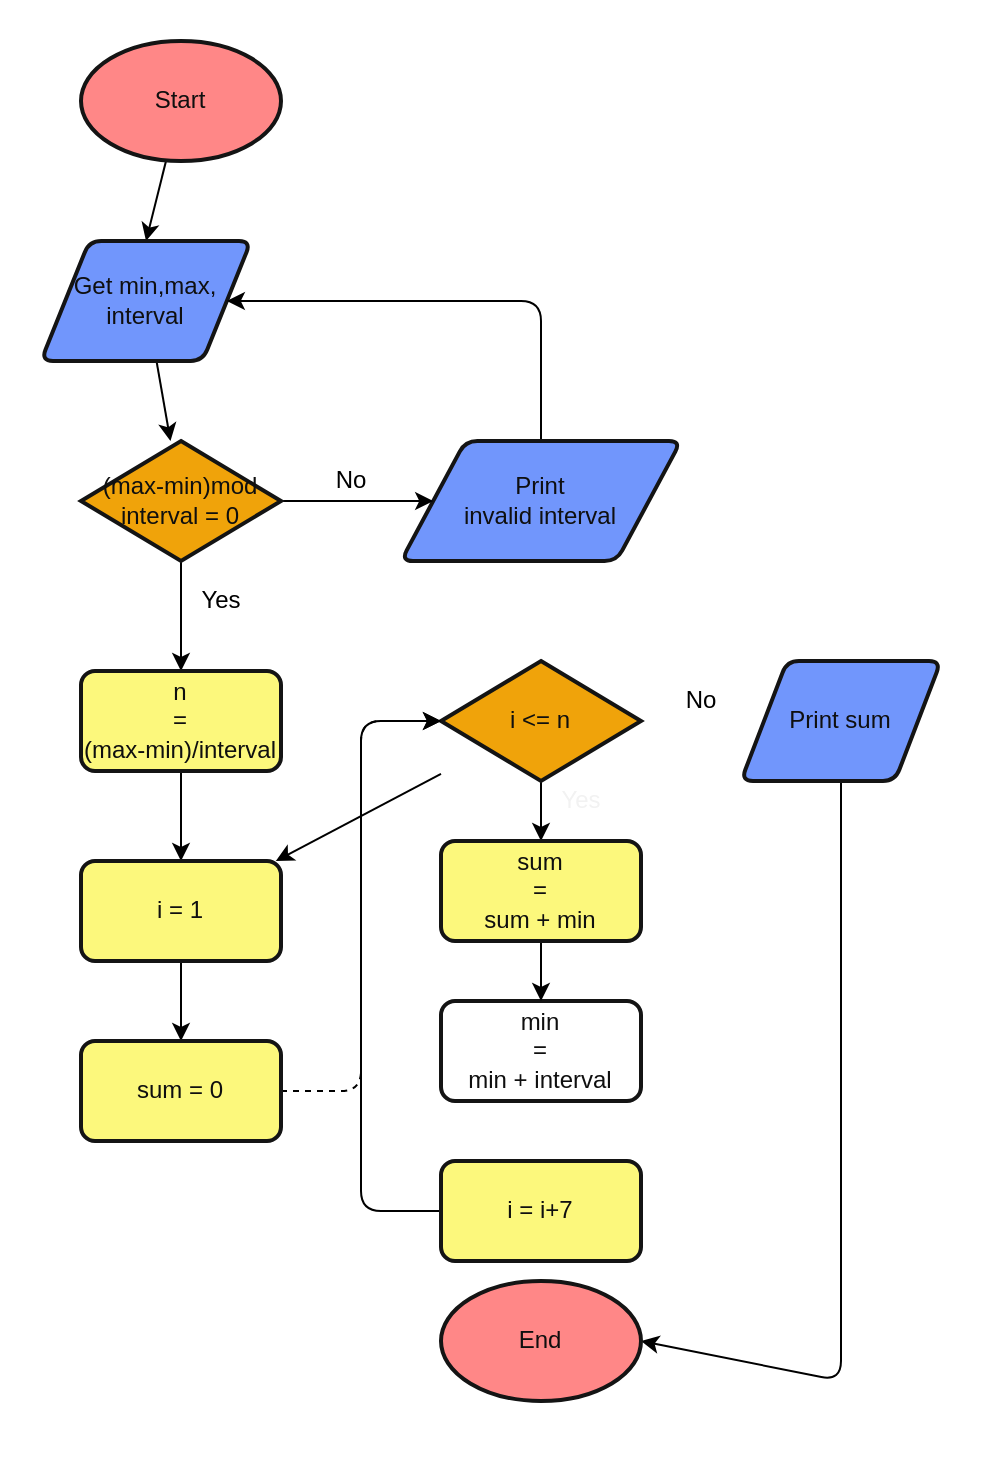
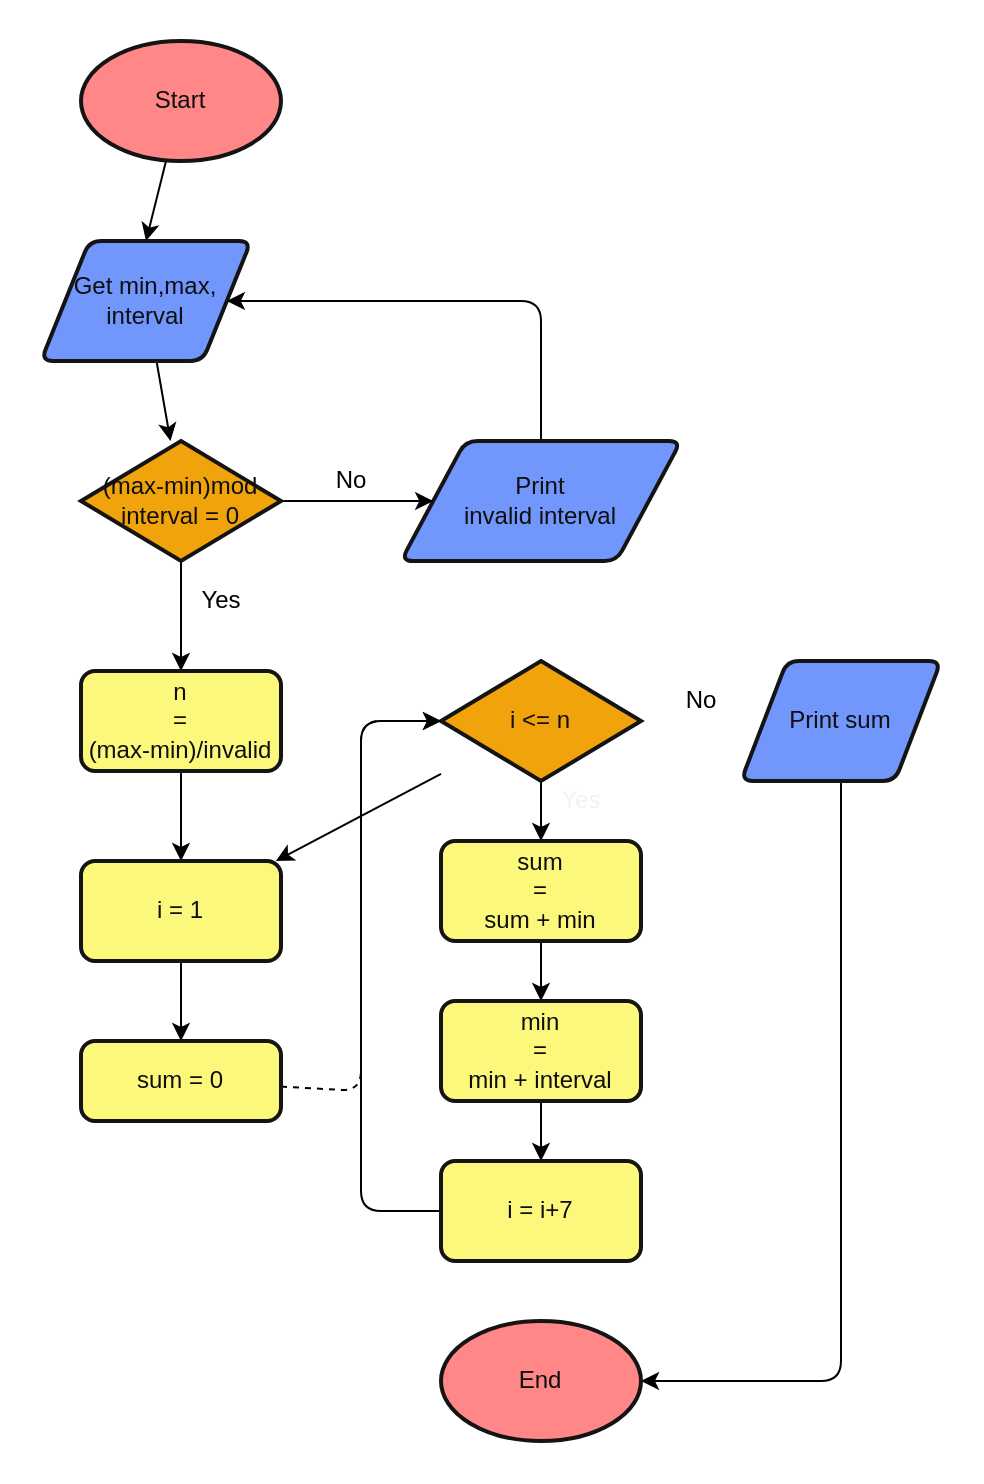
(181, 721) -> (181, 721)
(541, 1051) -> (541, 1051)
(181, 1091) -> (181, 1081)
none -> (541, 1124)
(541, 1341) -> (541, 1381)
